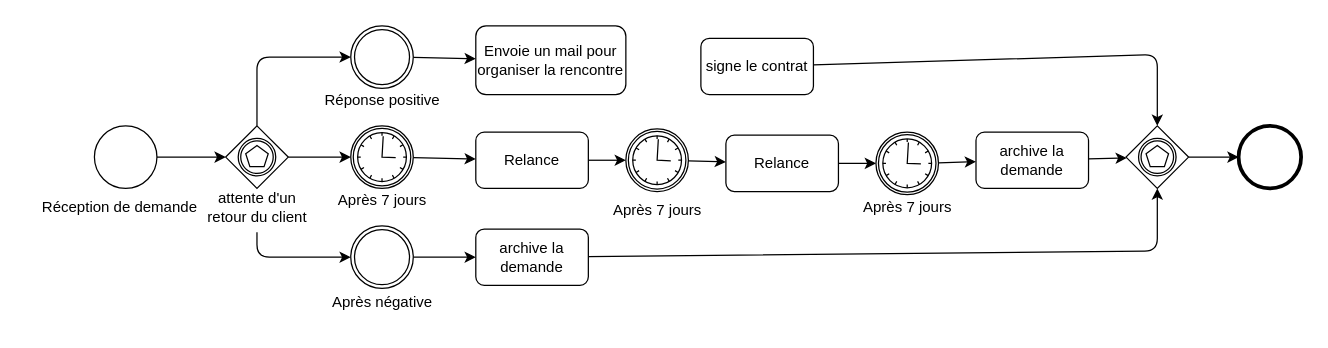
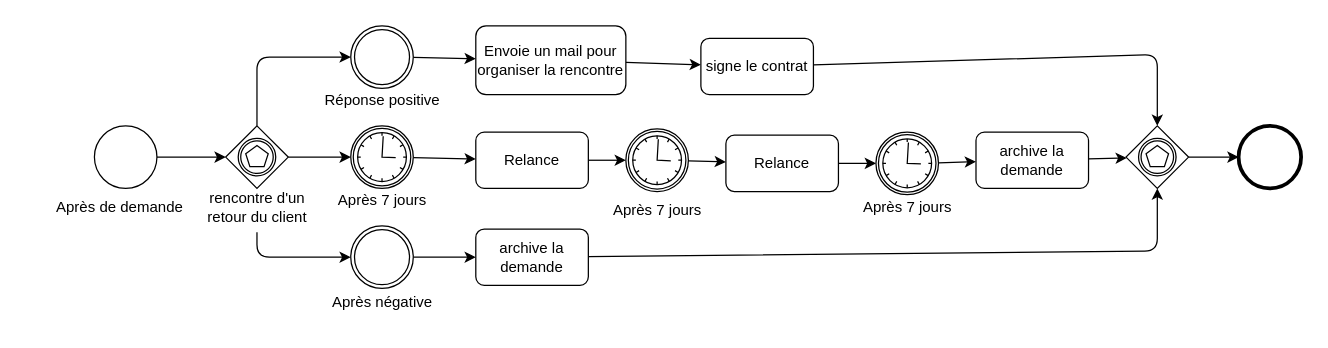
none -> (659, 63)
(120, 207) -> (120, 207)
(258, 207) -> (258, 207)
